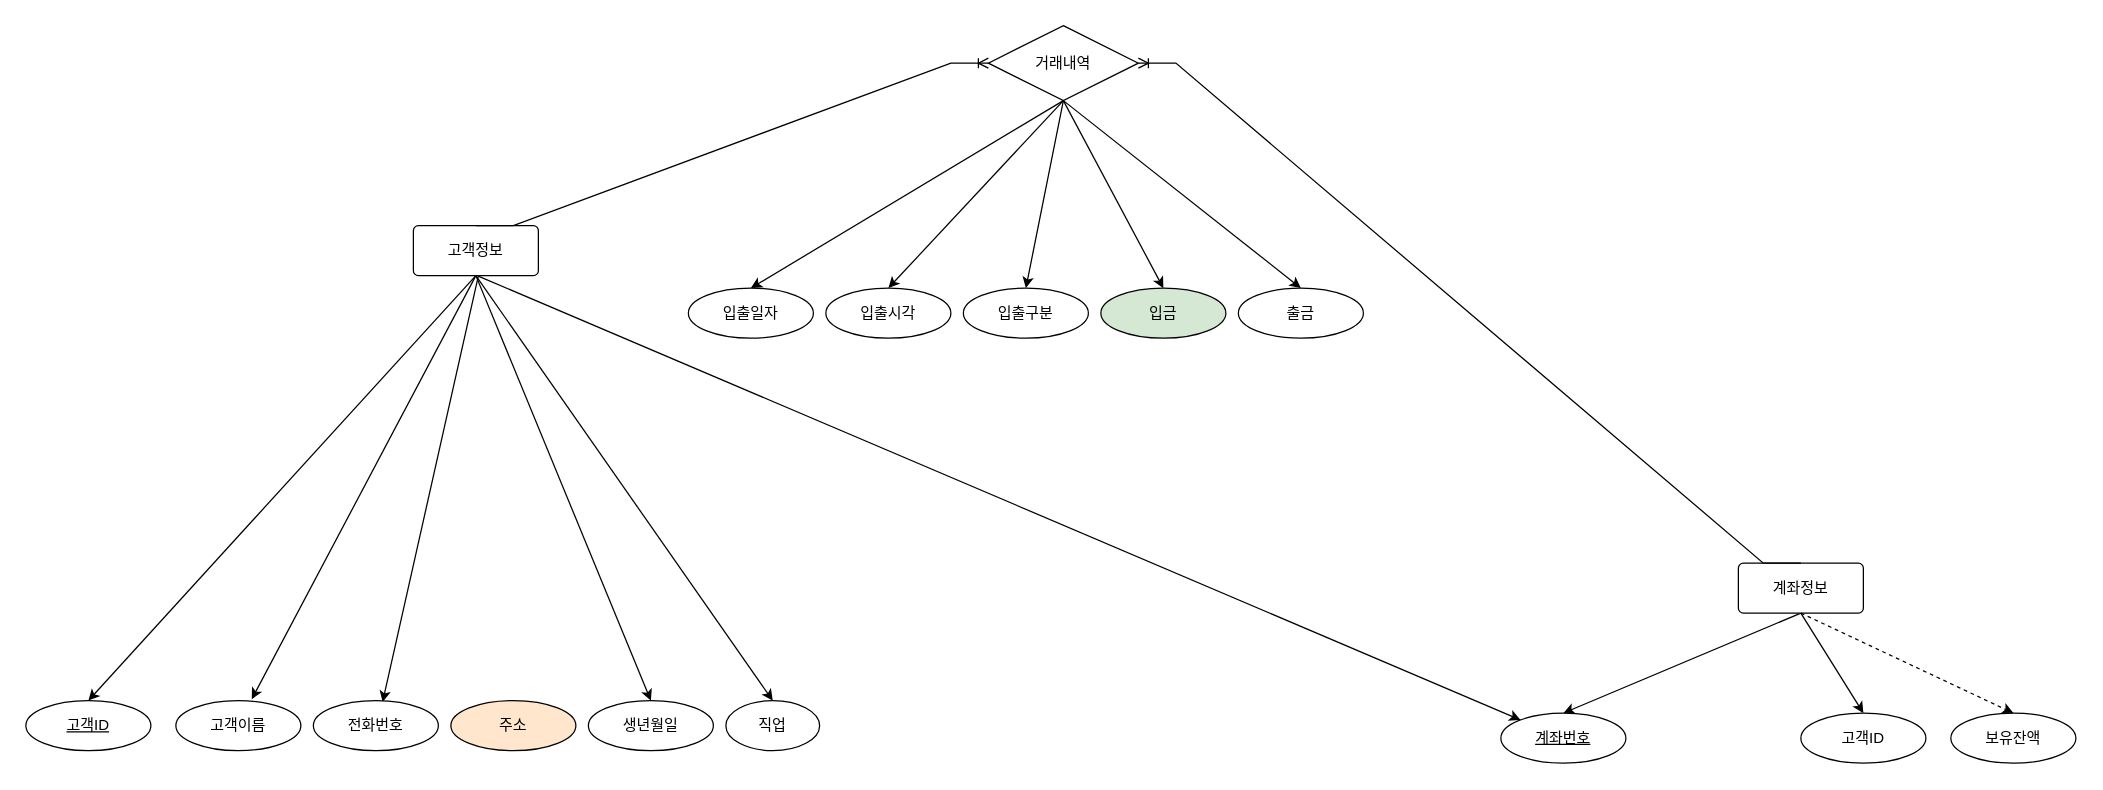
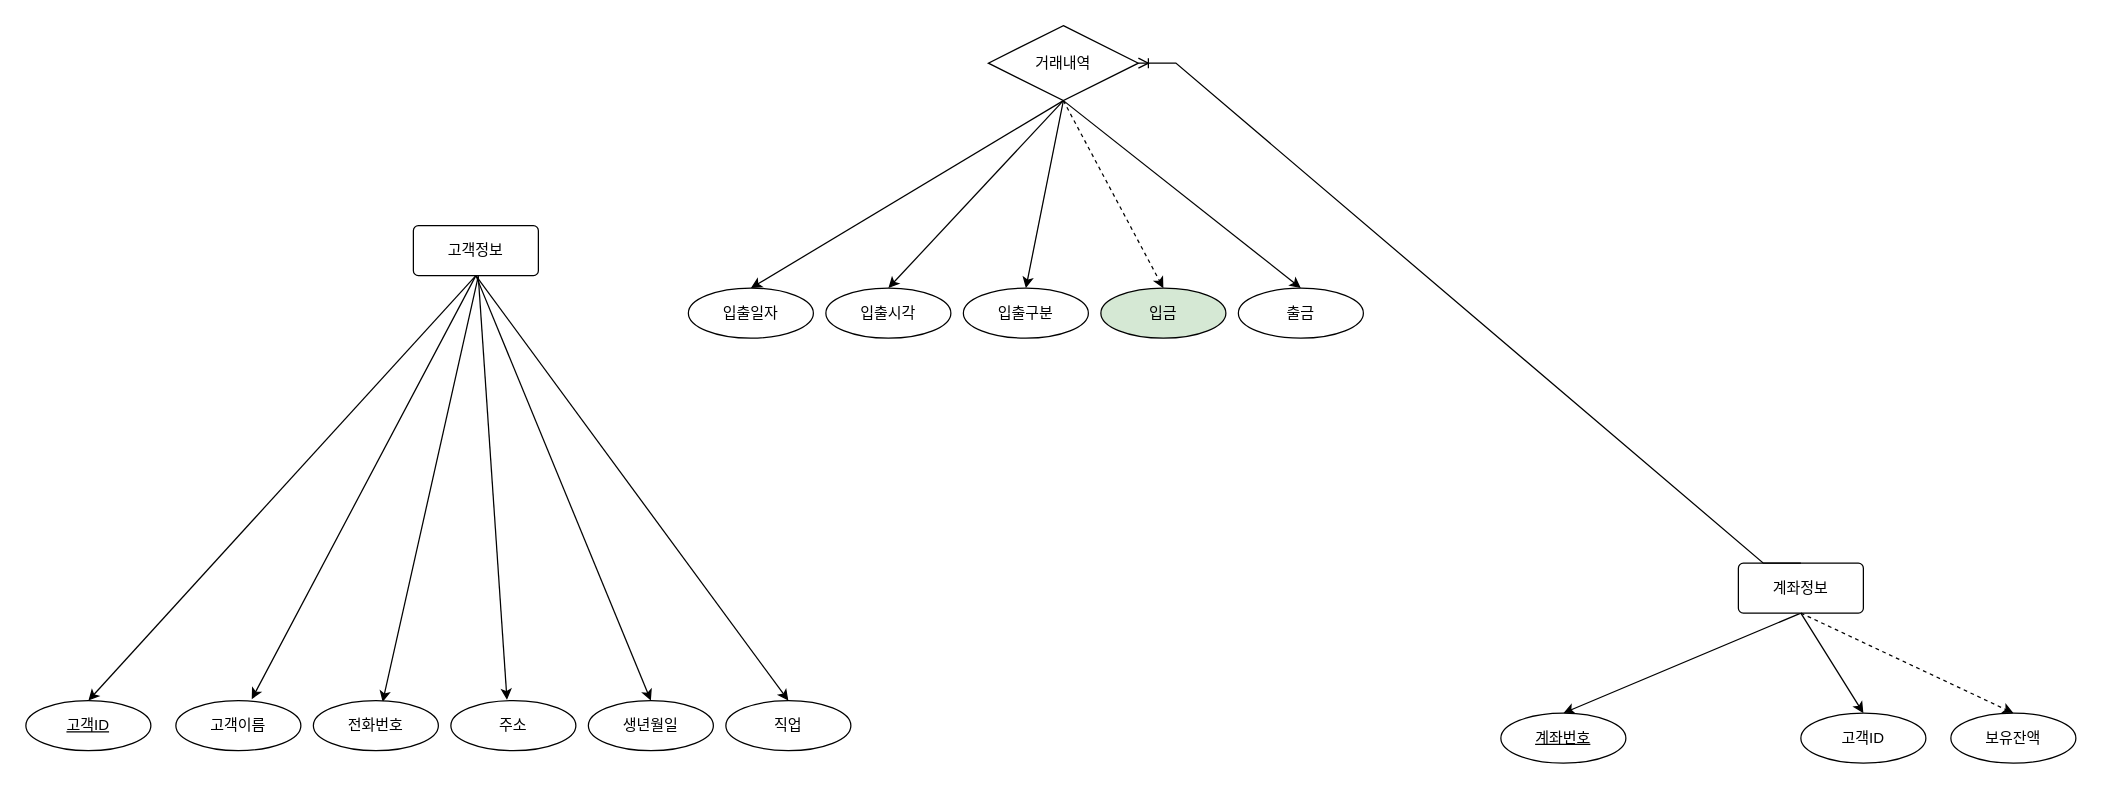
(749, 138) -> none
(1112, 193) -> (1112, 193)
(996, 497) -> (493, 491)
(513, 726) -> (513, 726)
(773, 726) -> (788, 726)
